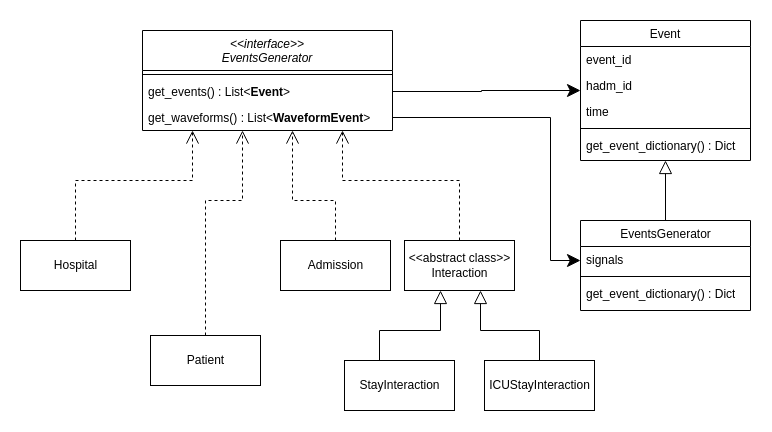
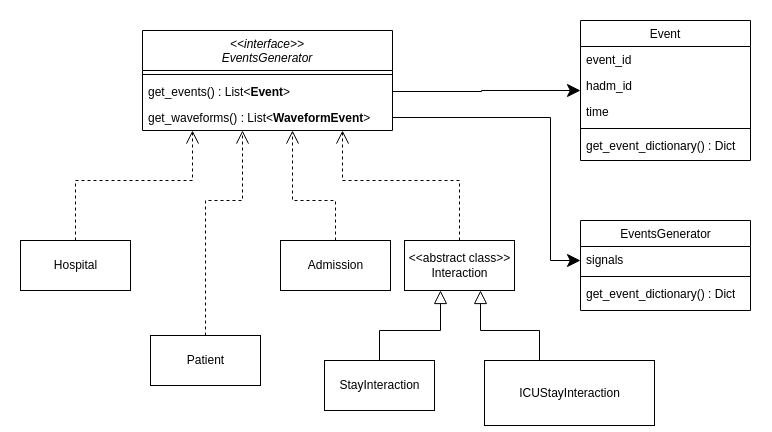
(666, 197) -> none
(400, 386) -> (380, 386)
(540, 386) -> (570, 393)
